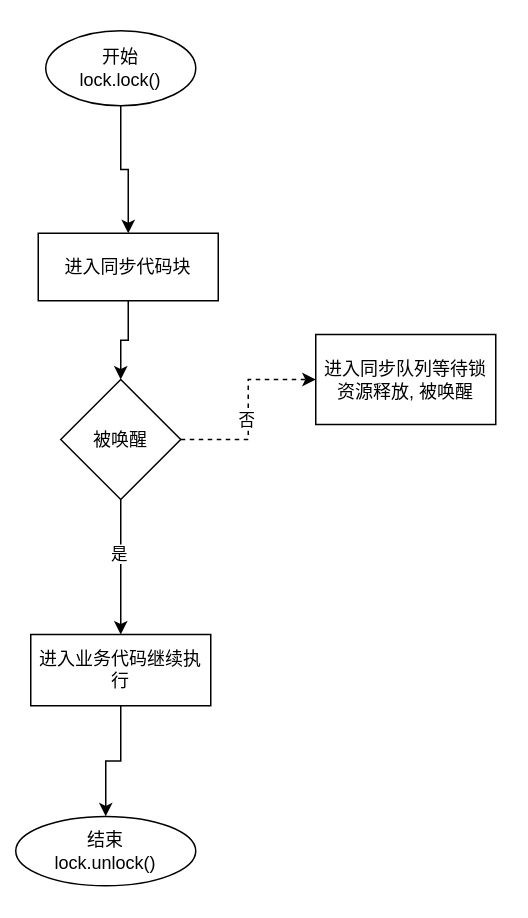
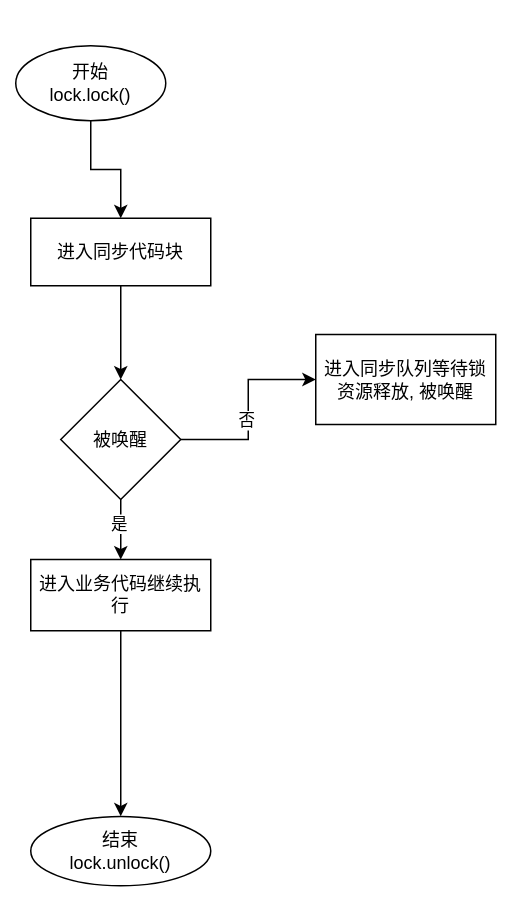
(121, 68) -> (91, 83)
(128, 267) -> (121, 252)
(258, 380) -> (258, 380)
(121, 670) -> (121, 595)
(106, 851) -> (121, 851)
